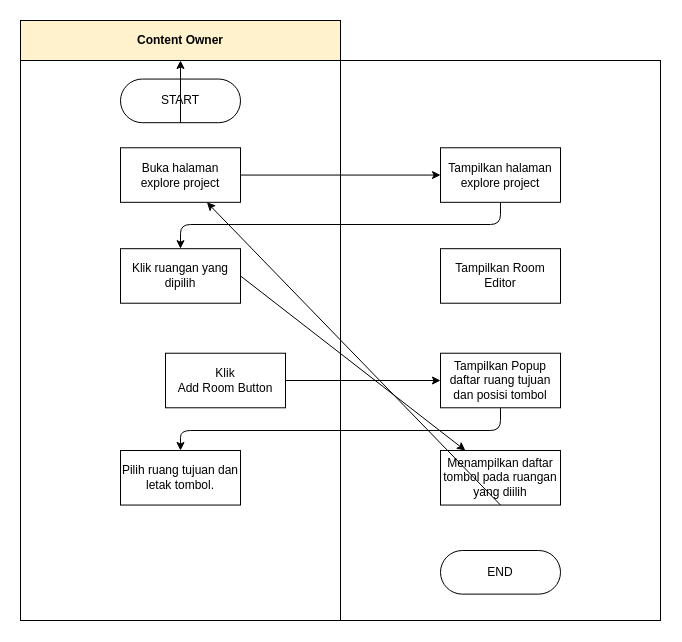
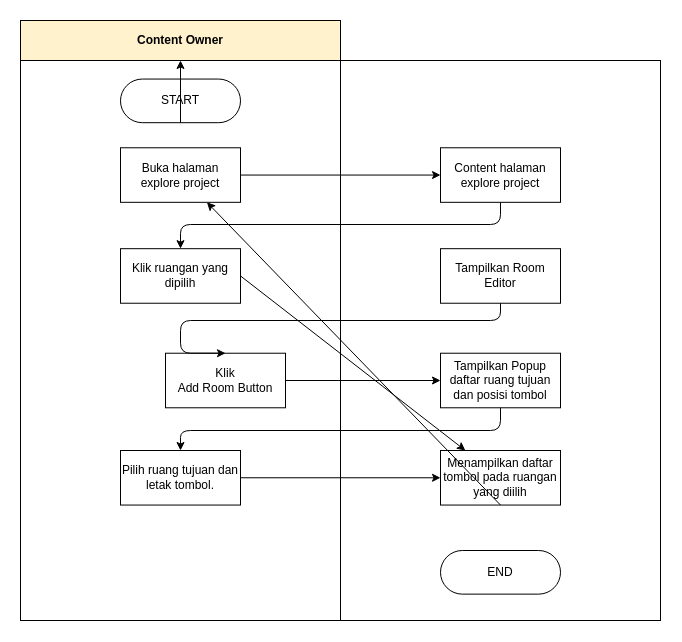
(501, 176) -> (501, 176)
none -> (335, 321)
none -> (337, 478)
